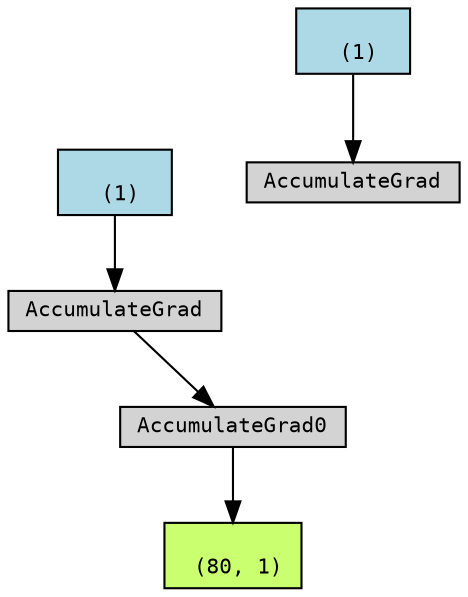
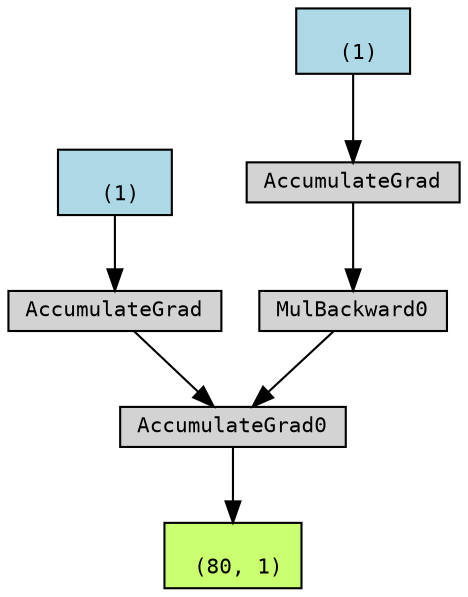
none -> (353, 311)
